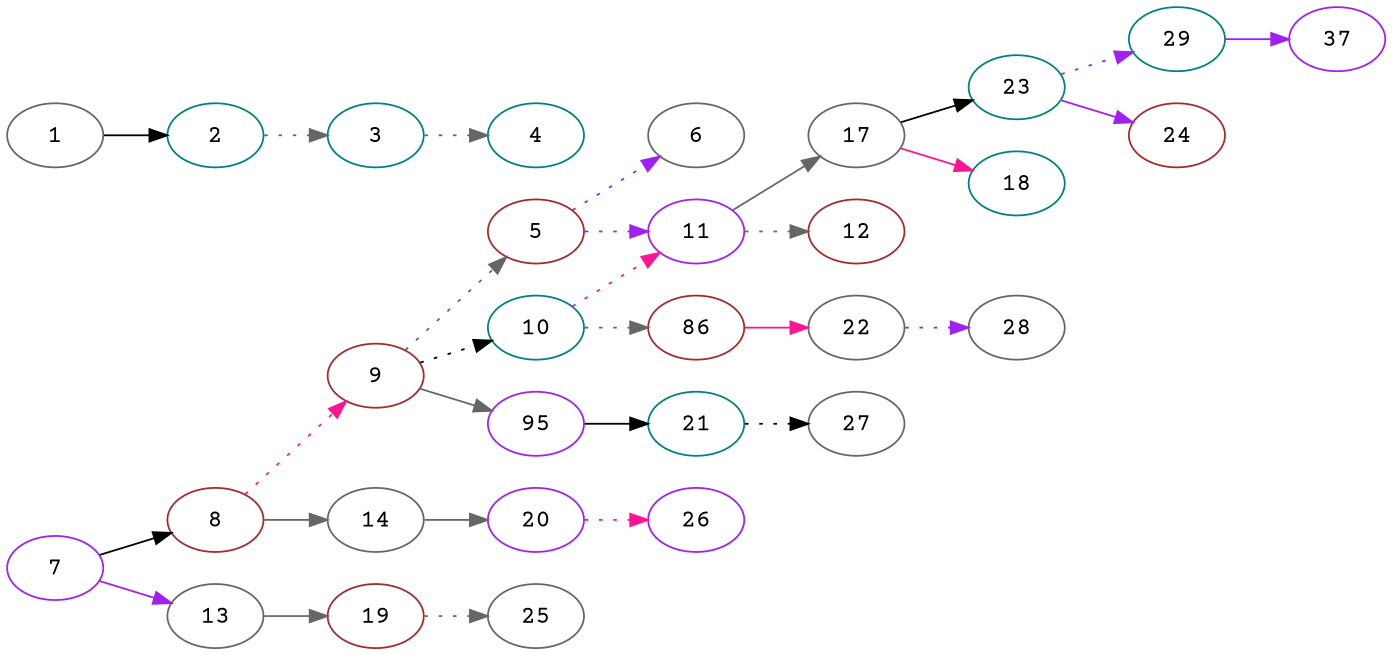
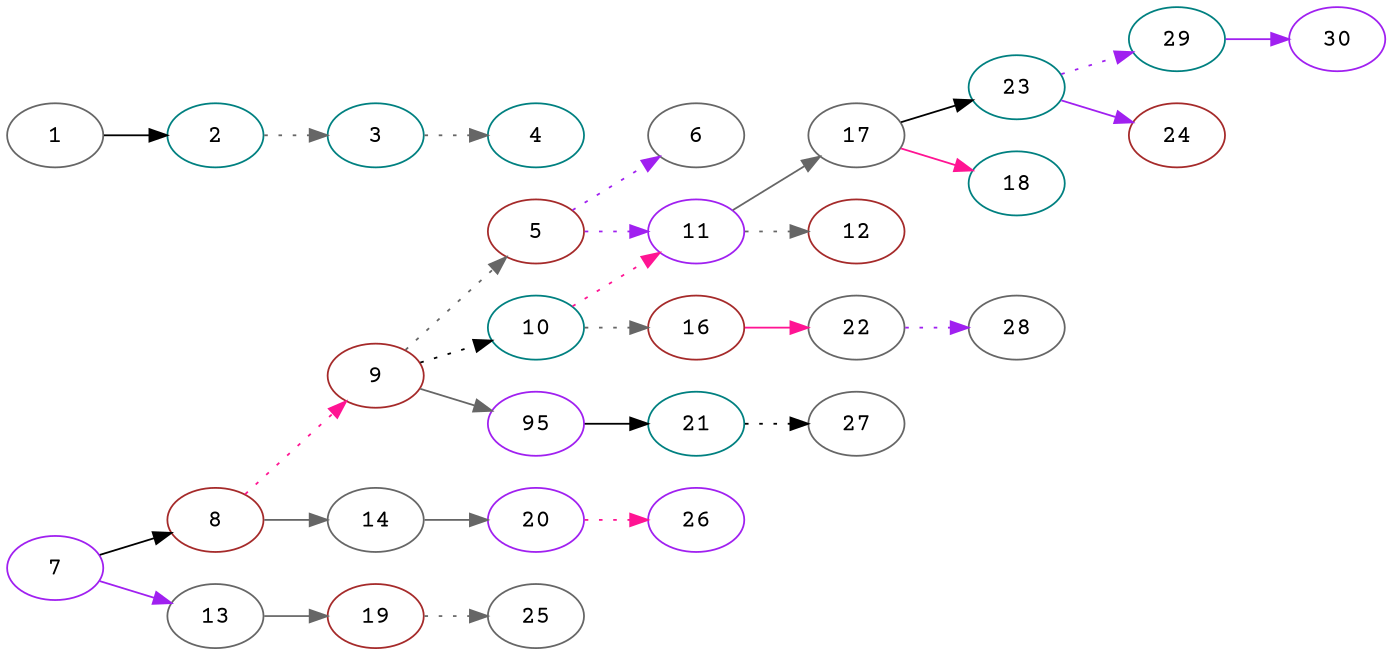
(1337, 39) -> (1337, 39)
(696, 328) -> (696, 328)
